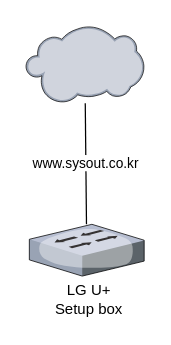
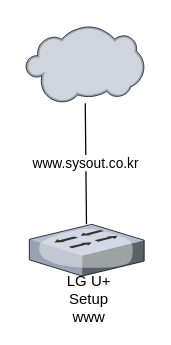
(89, 299) -> (89, 299)
